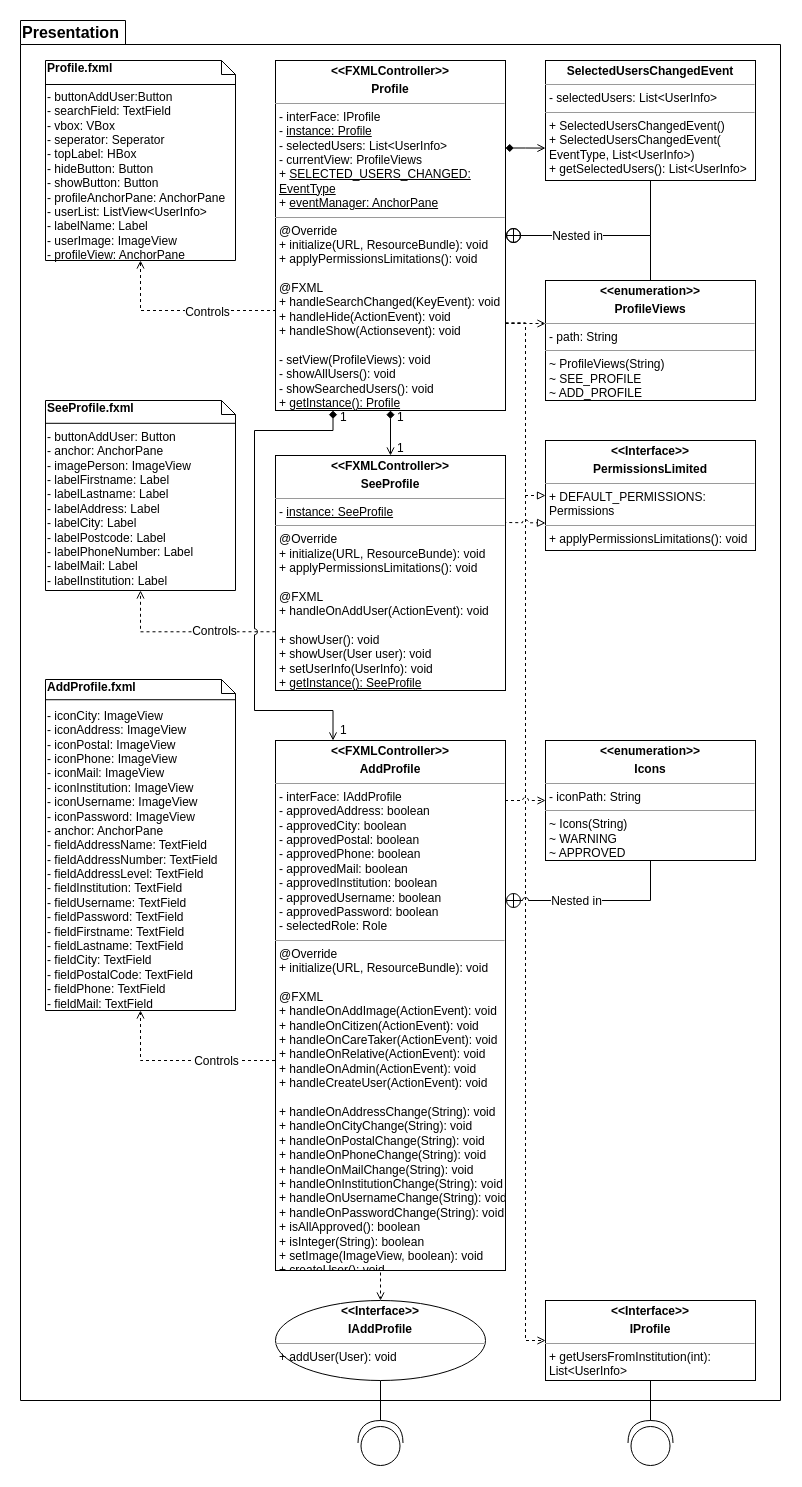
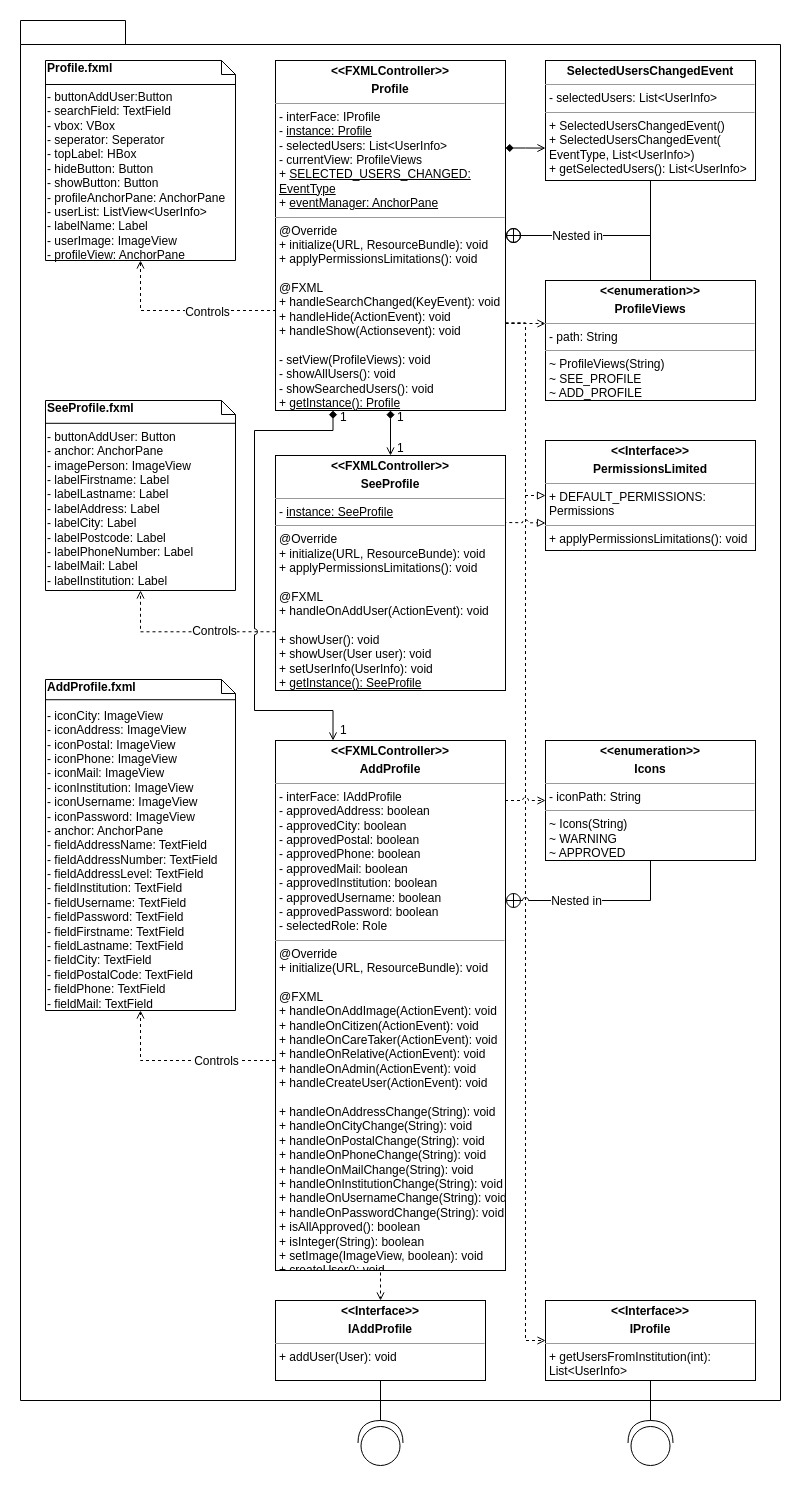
(76, 31) -> none
(381, 1341) -> (381, 1341)
